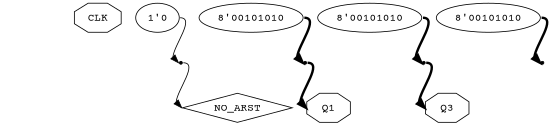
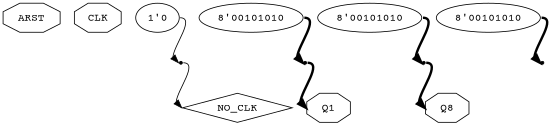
none -> (32, 18)
(237, 108) -> (237, 108)
(447, 108) -> (447, 108)
